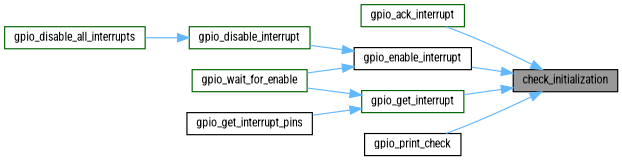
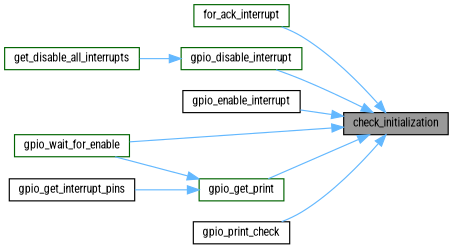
(413, 16) -> (242, 16)
(75, 38) -> (72, 59)
(326, 48) -> (320, 87)
(325, 71) -> (231, 135)
(413, 102) -> (242, 190)
